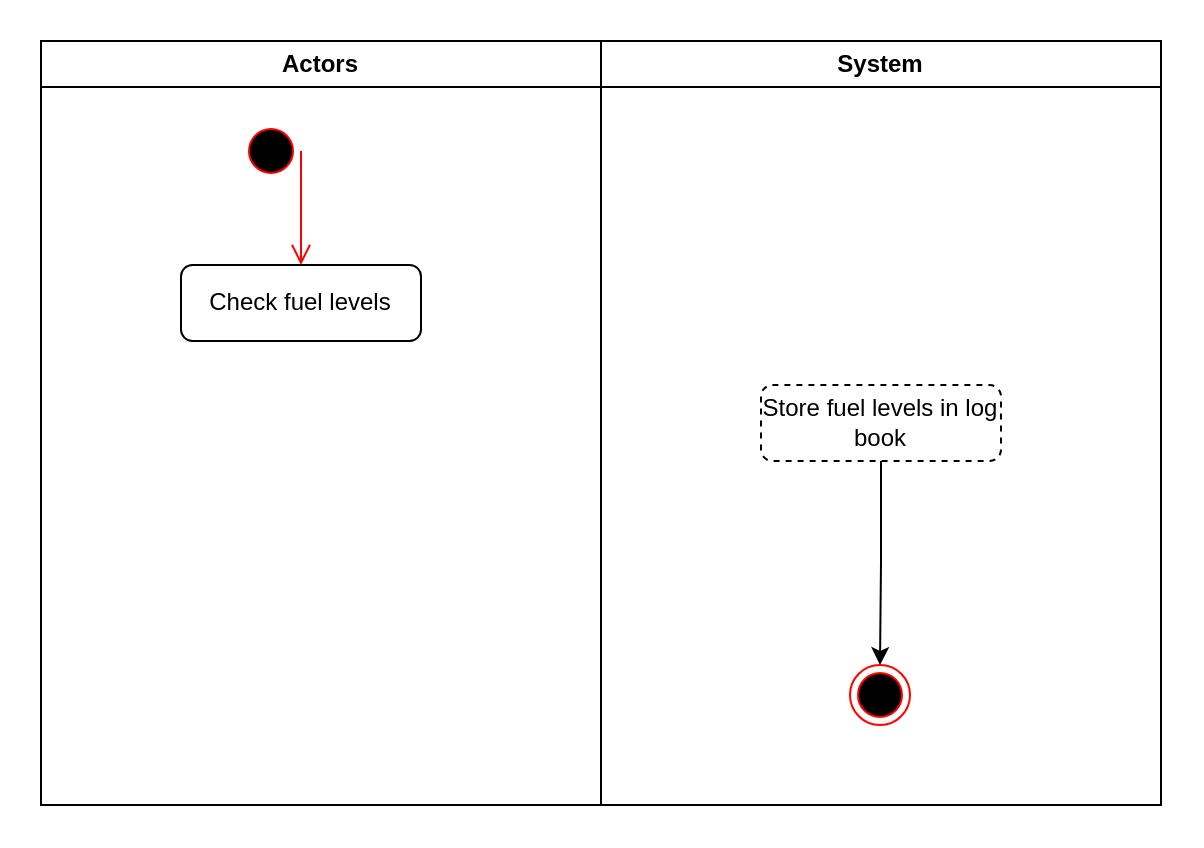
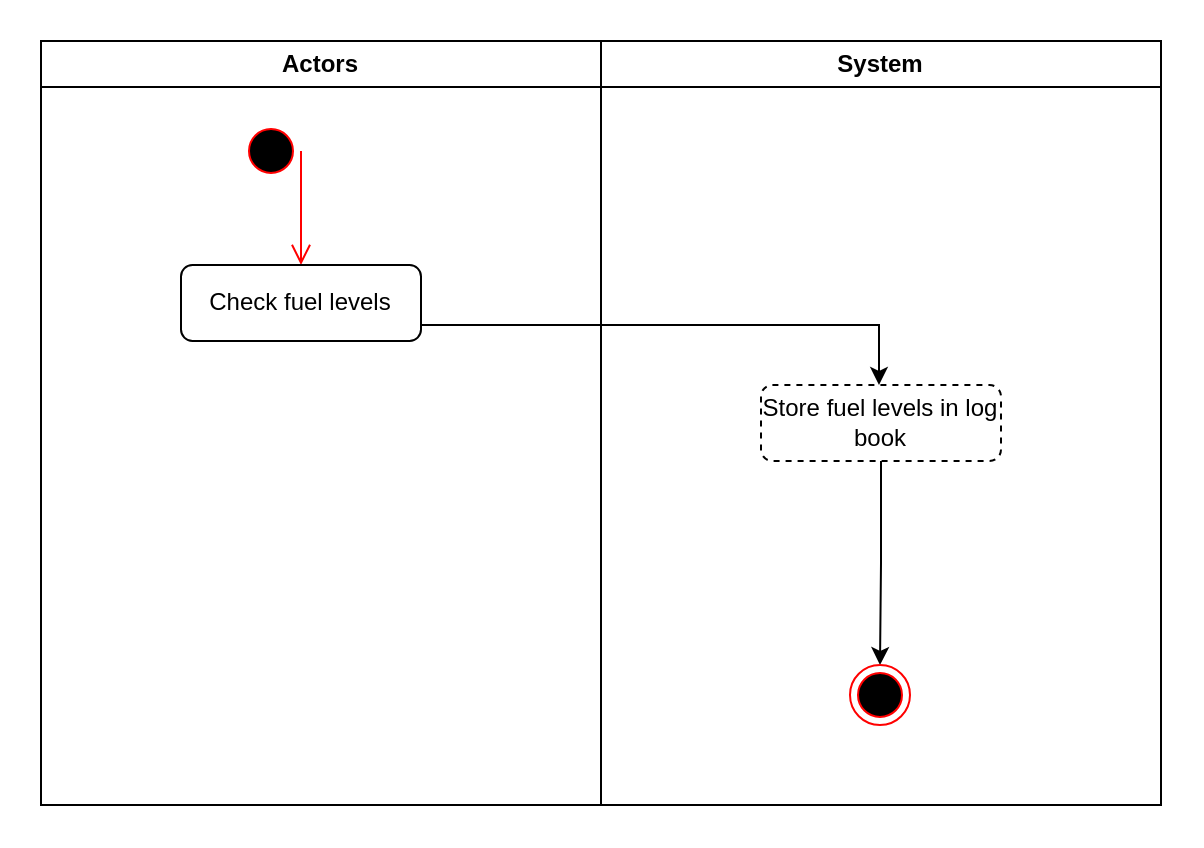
none -> (765, 325)
